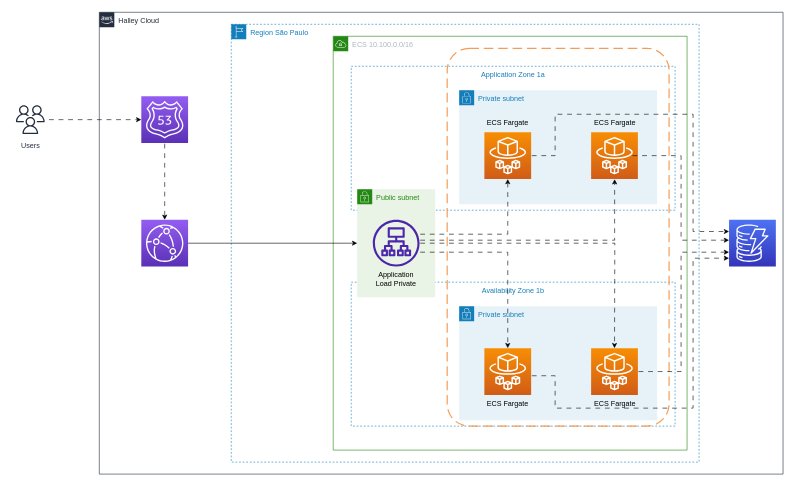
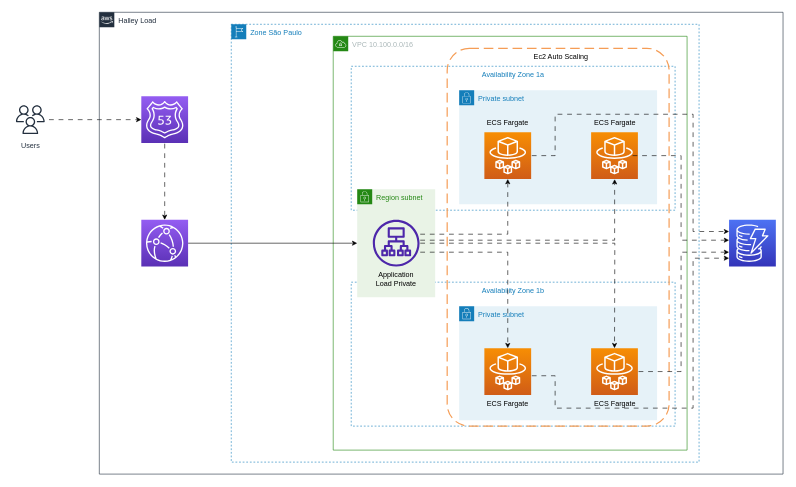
(139, 21) -> (138, 21)
(279, 33) -> (276, 33)
(383, 45) -> (383, 45)
none -> (561, 57)
(513, 75) -> (513, 75)
(400, 198) -> (401, 198)
